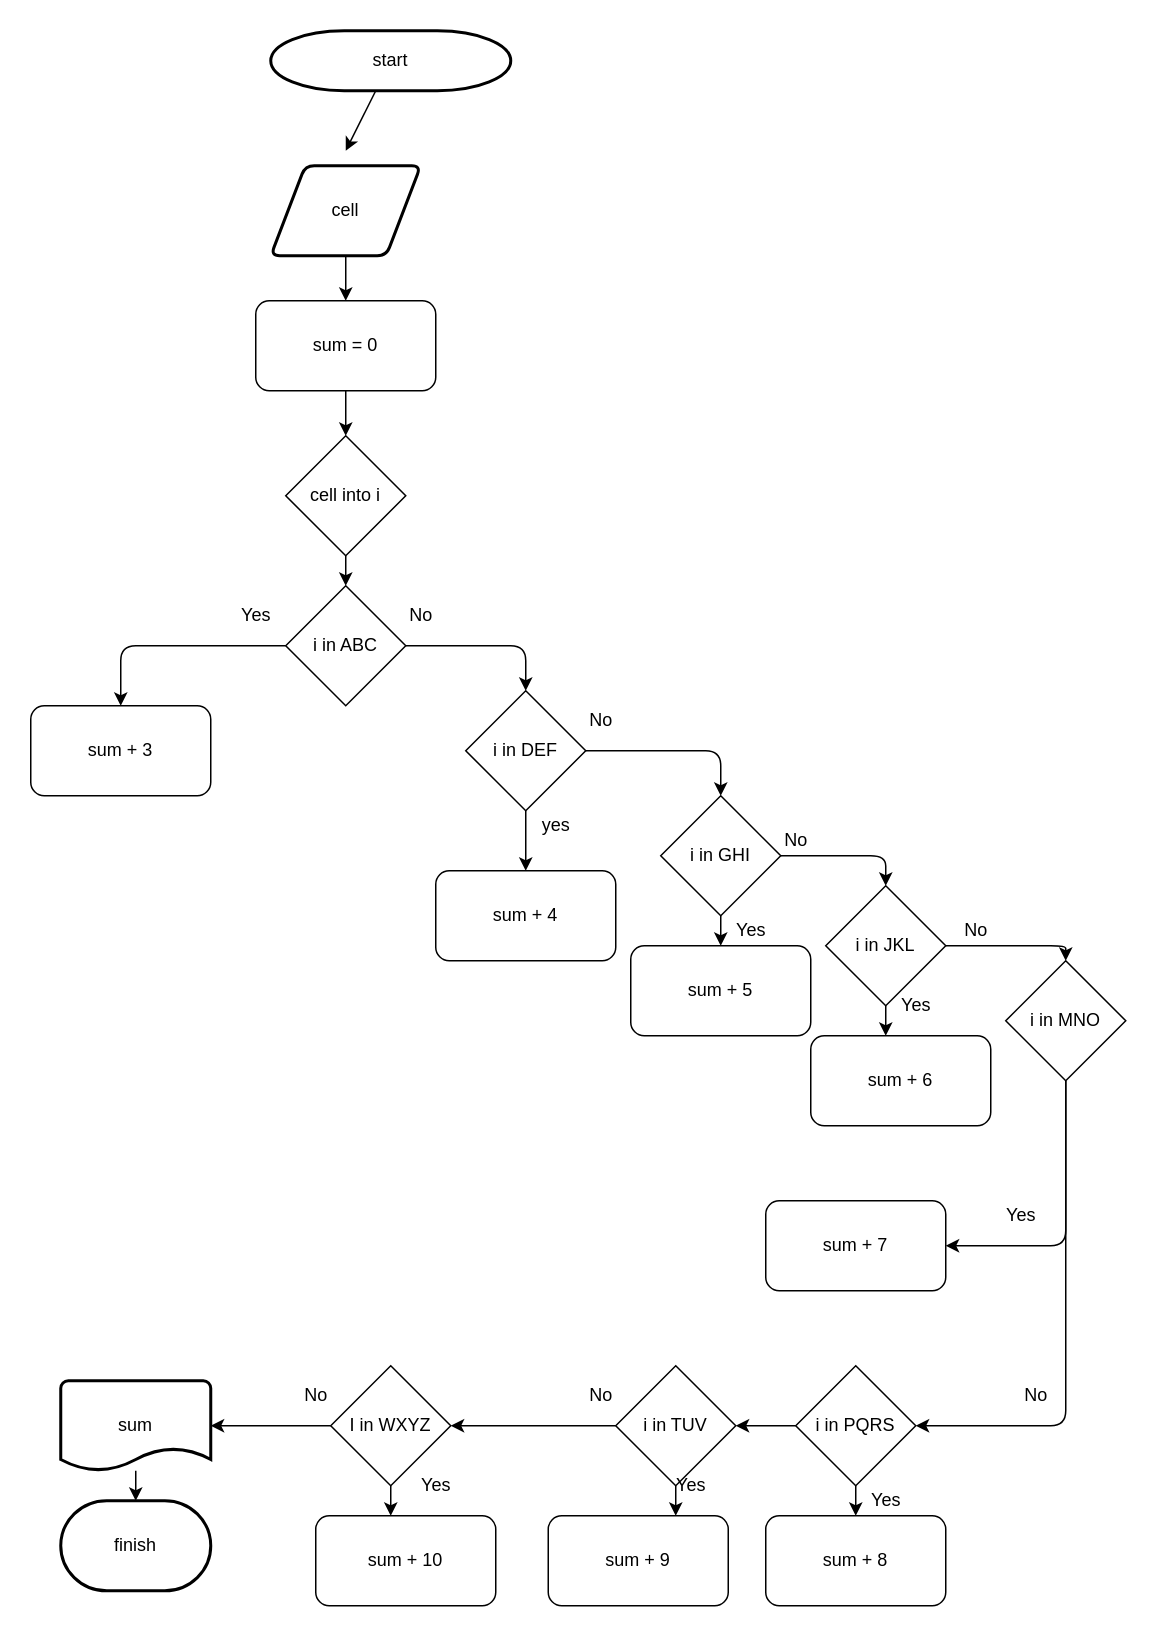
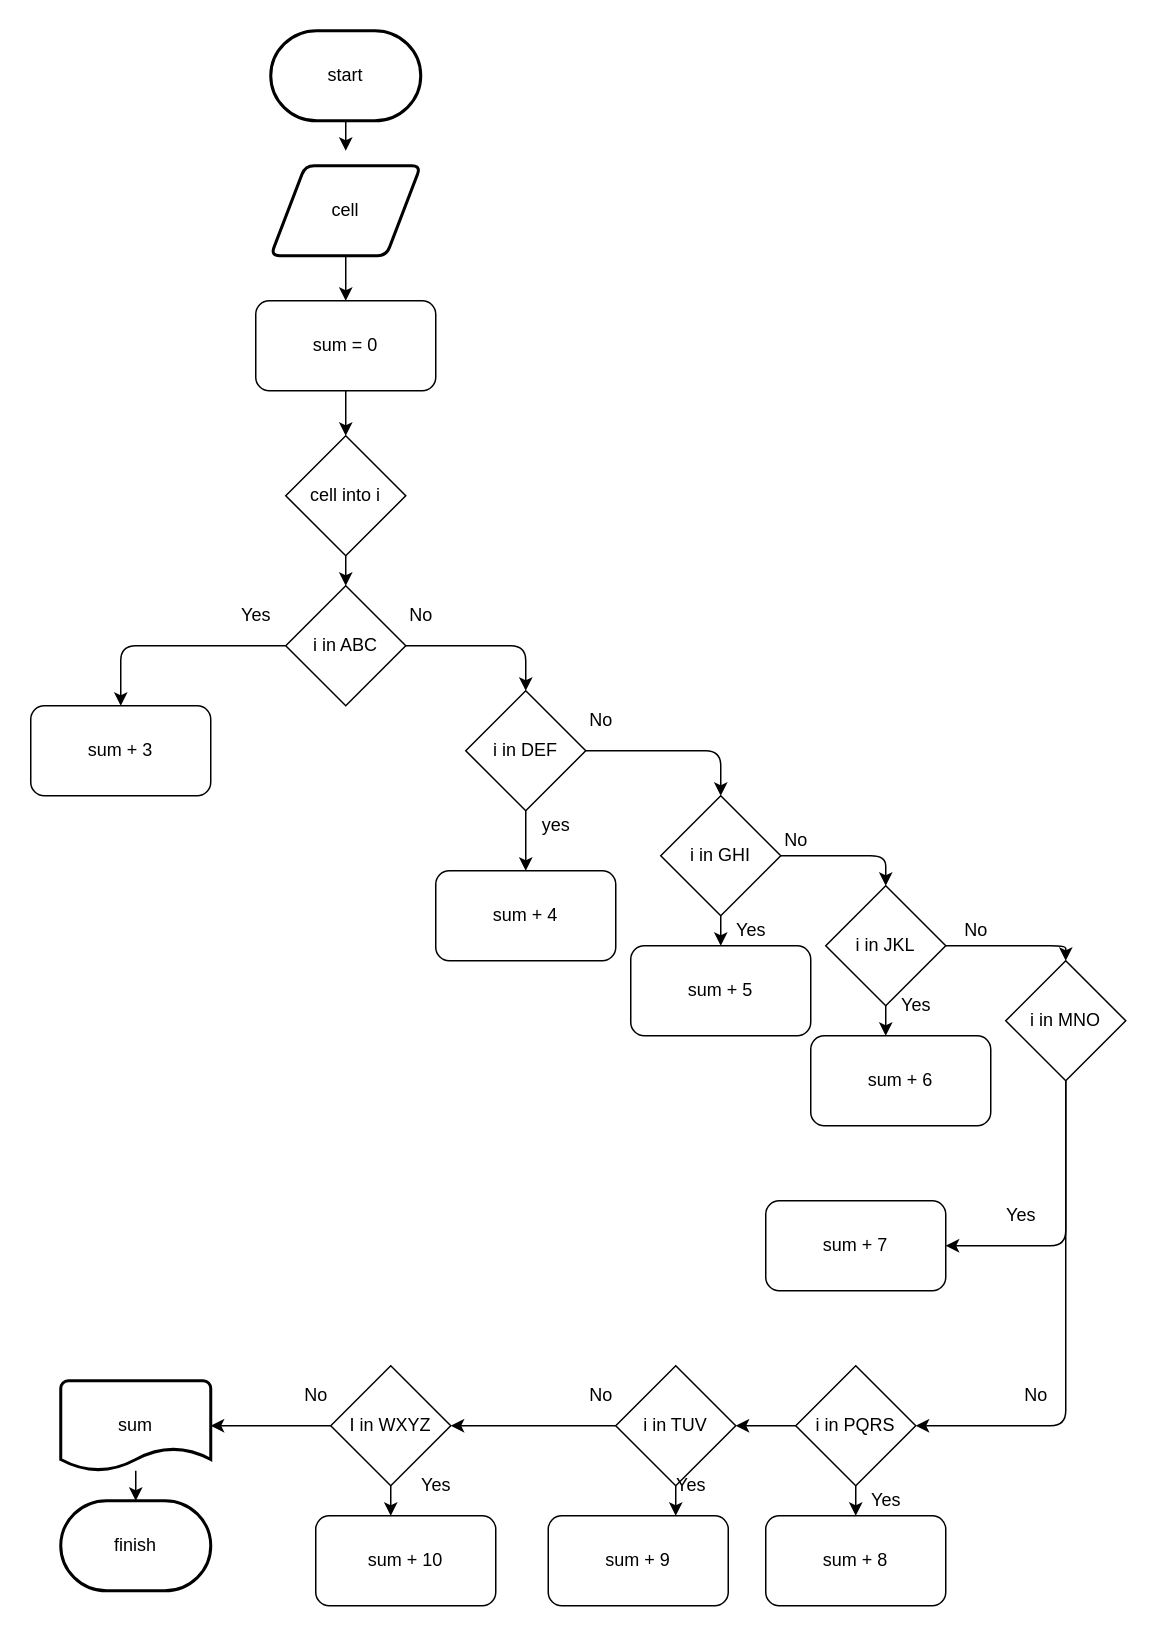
(391, 61) -> (346, 76)
